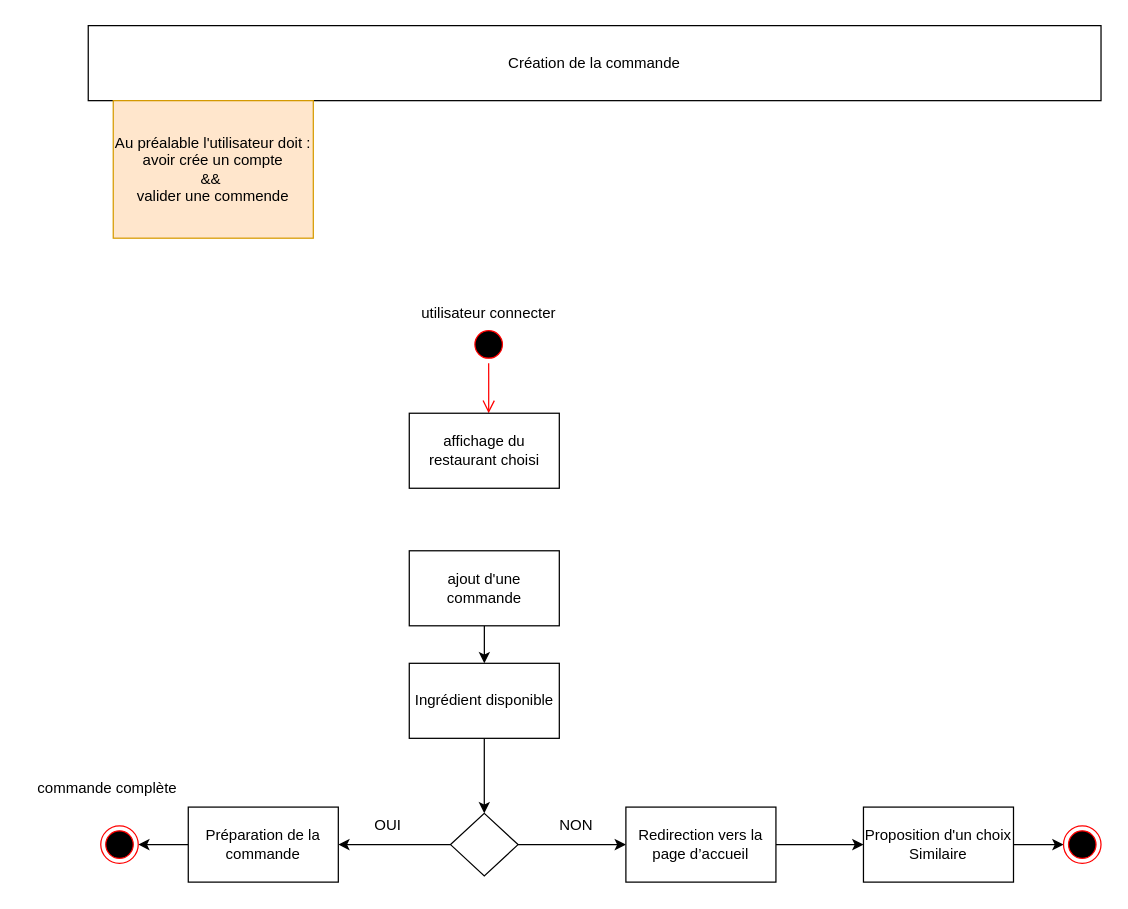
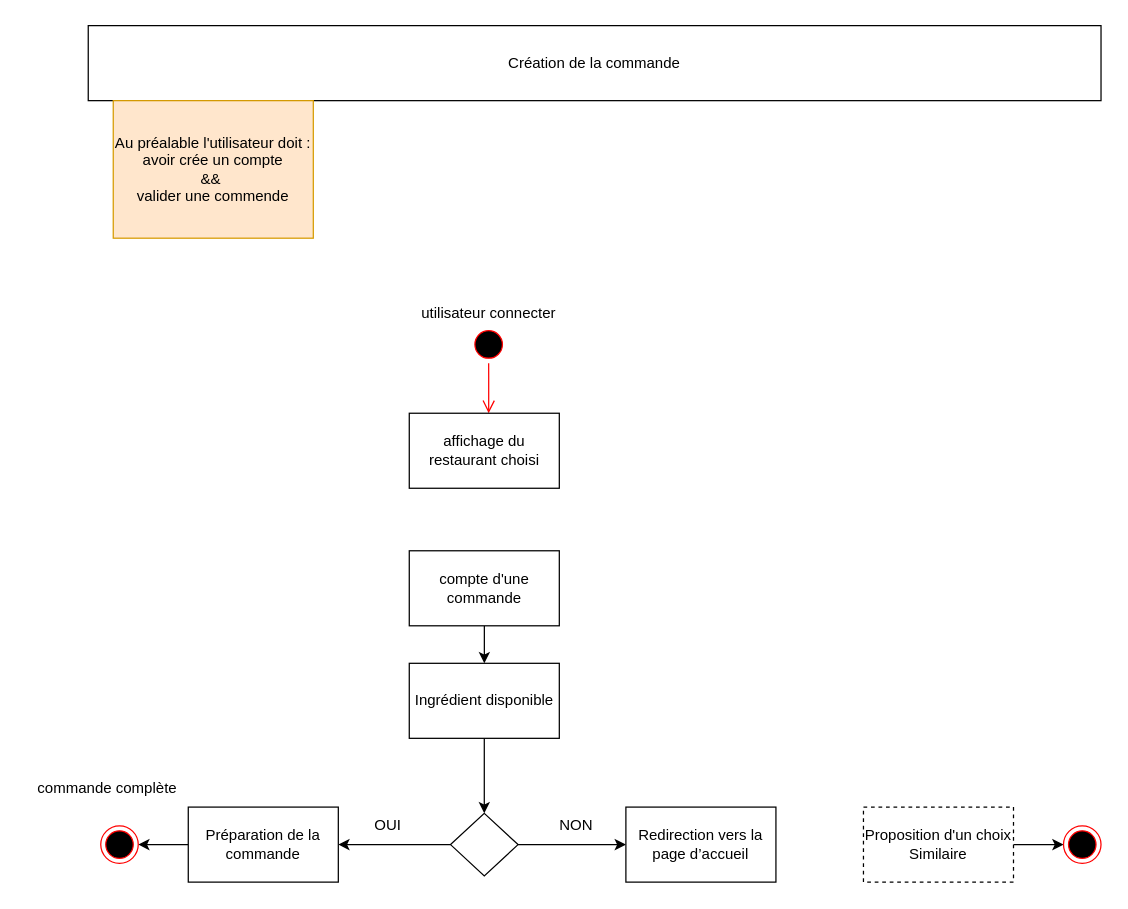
(484, 588) -> (484, 588)
(815, 844) -> none
(938, 844) -> (938, 844)
